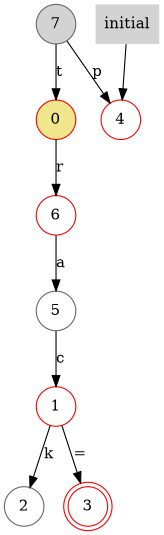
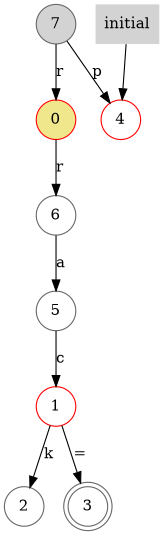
(60, 72) -> (60, 72)
(56, 215) -> (56, 215)
(88, 506) -> (88, 506)
